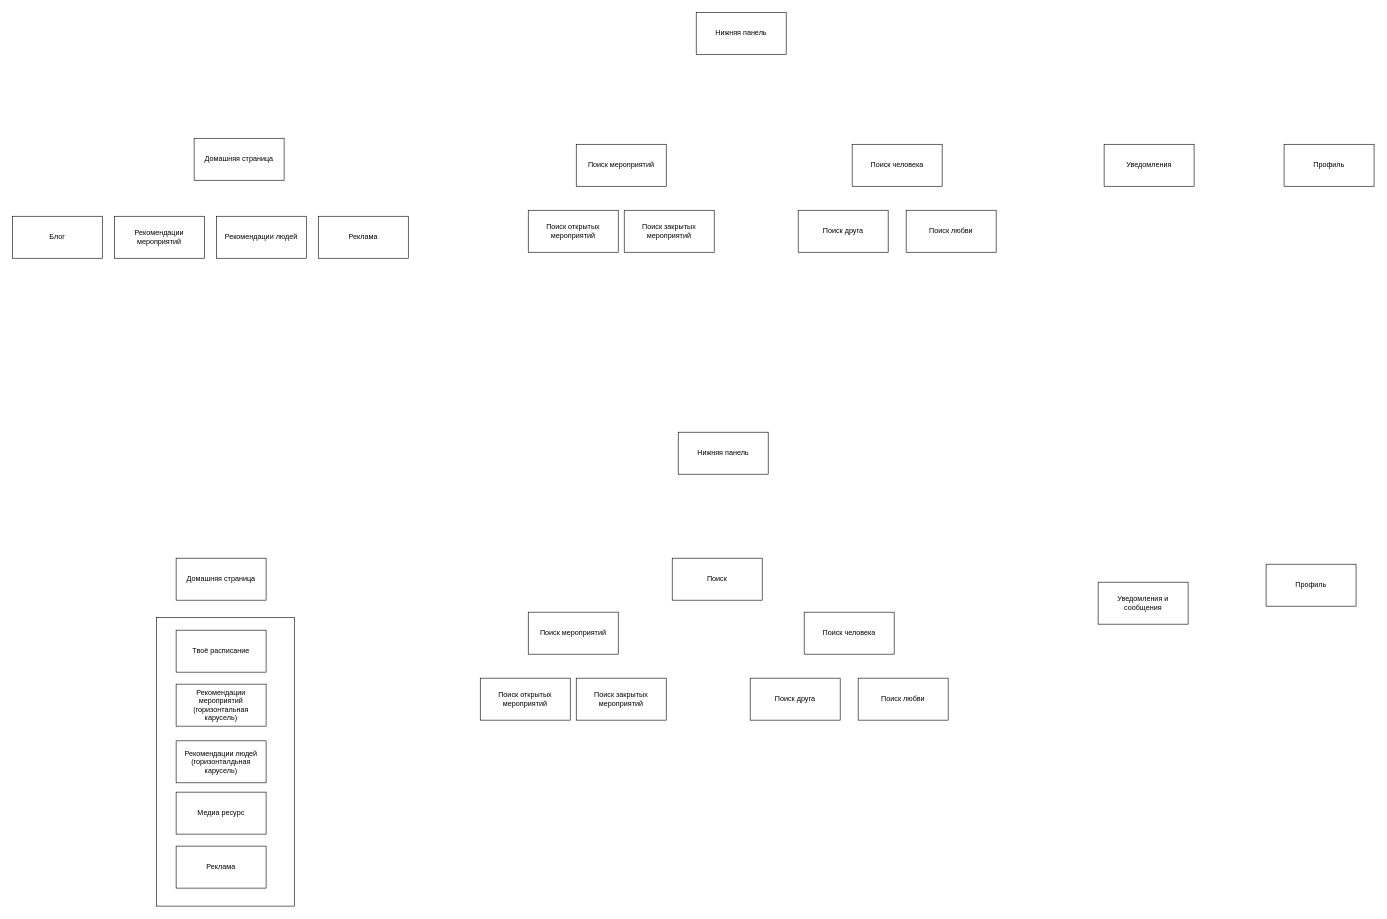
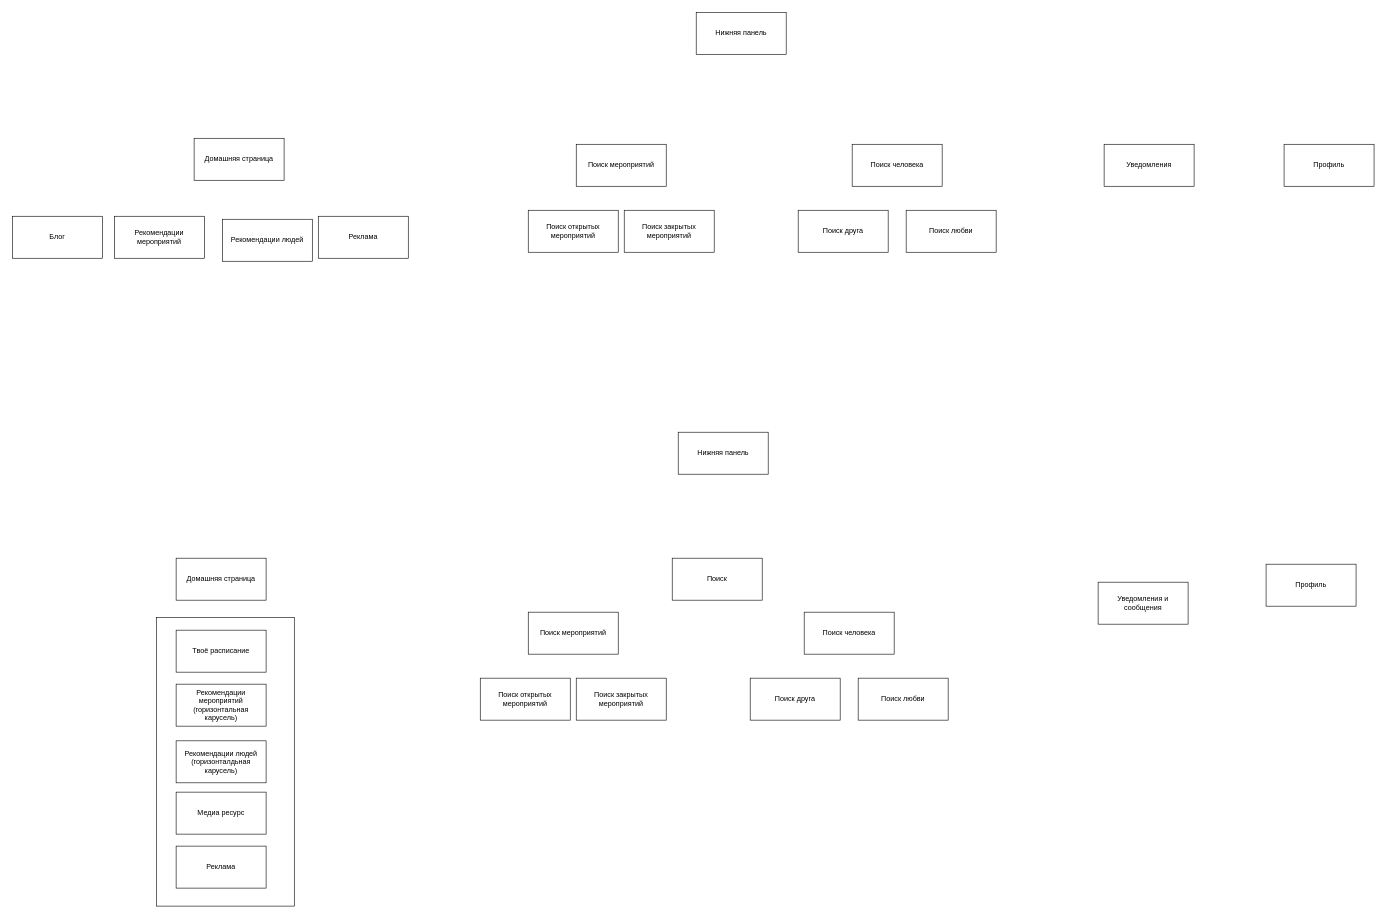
(261, 237) -> (267, 240)
